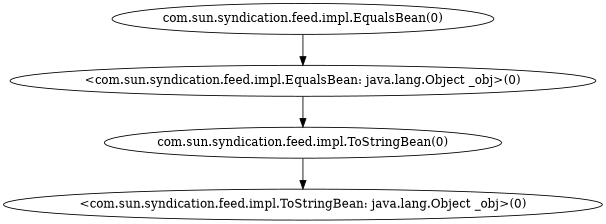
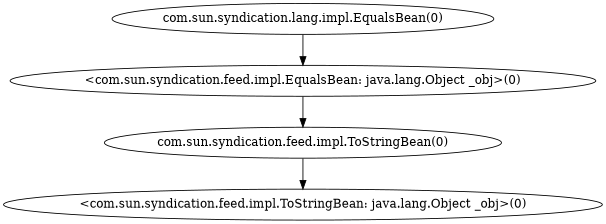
(303, 19) -> (303, 19)
